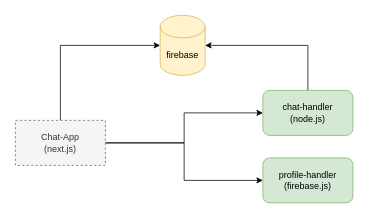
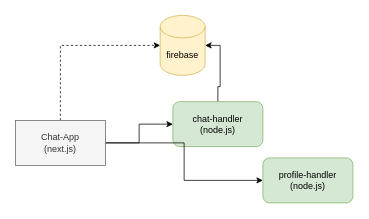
(69, 45) -> (69, 45)
(308, 113) -> (218, 124)
(60, 143) -> (60, 143)
(308, 180) -> (308, 180)
